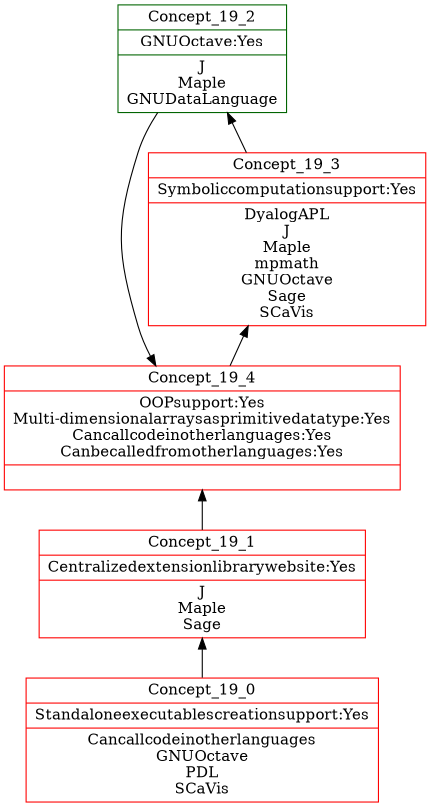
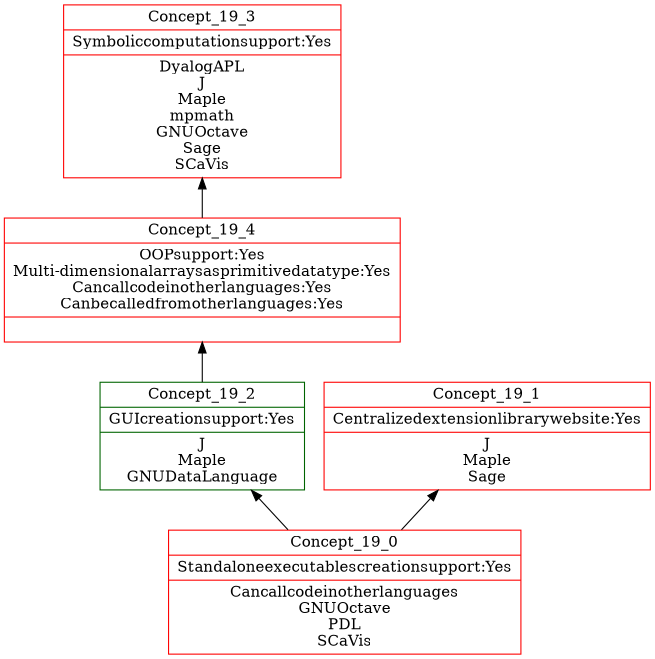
(202, 42) -> (202, 419)
(239, 138) -> (274, 514)
(202, 515) -> none
